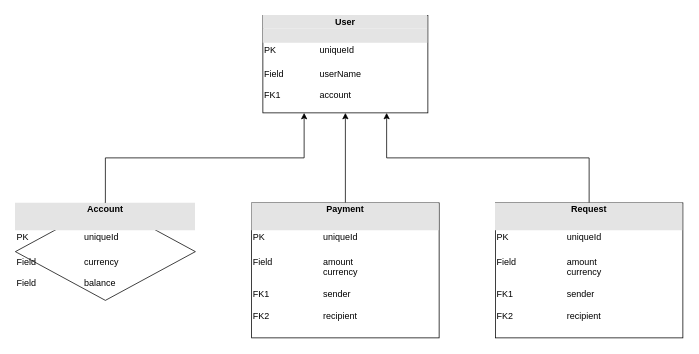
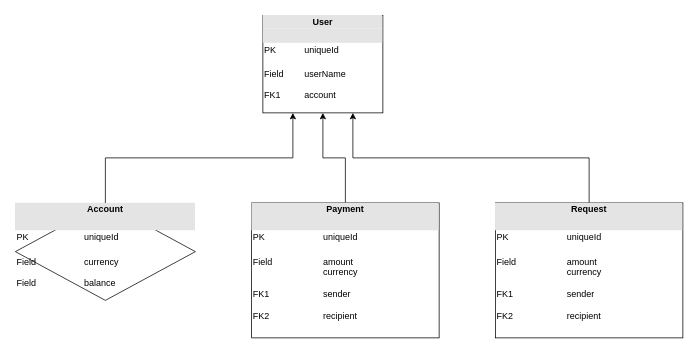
(345, 64) -> (323, 64)
